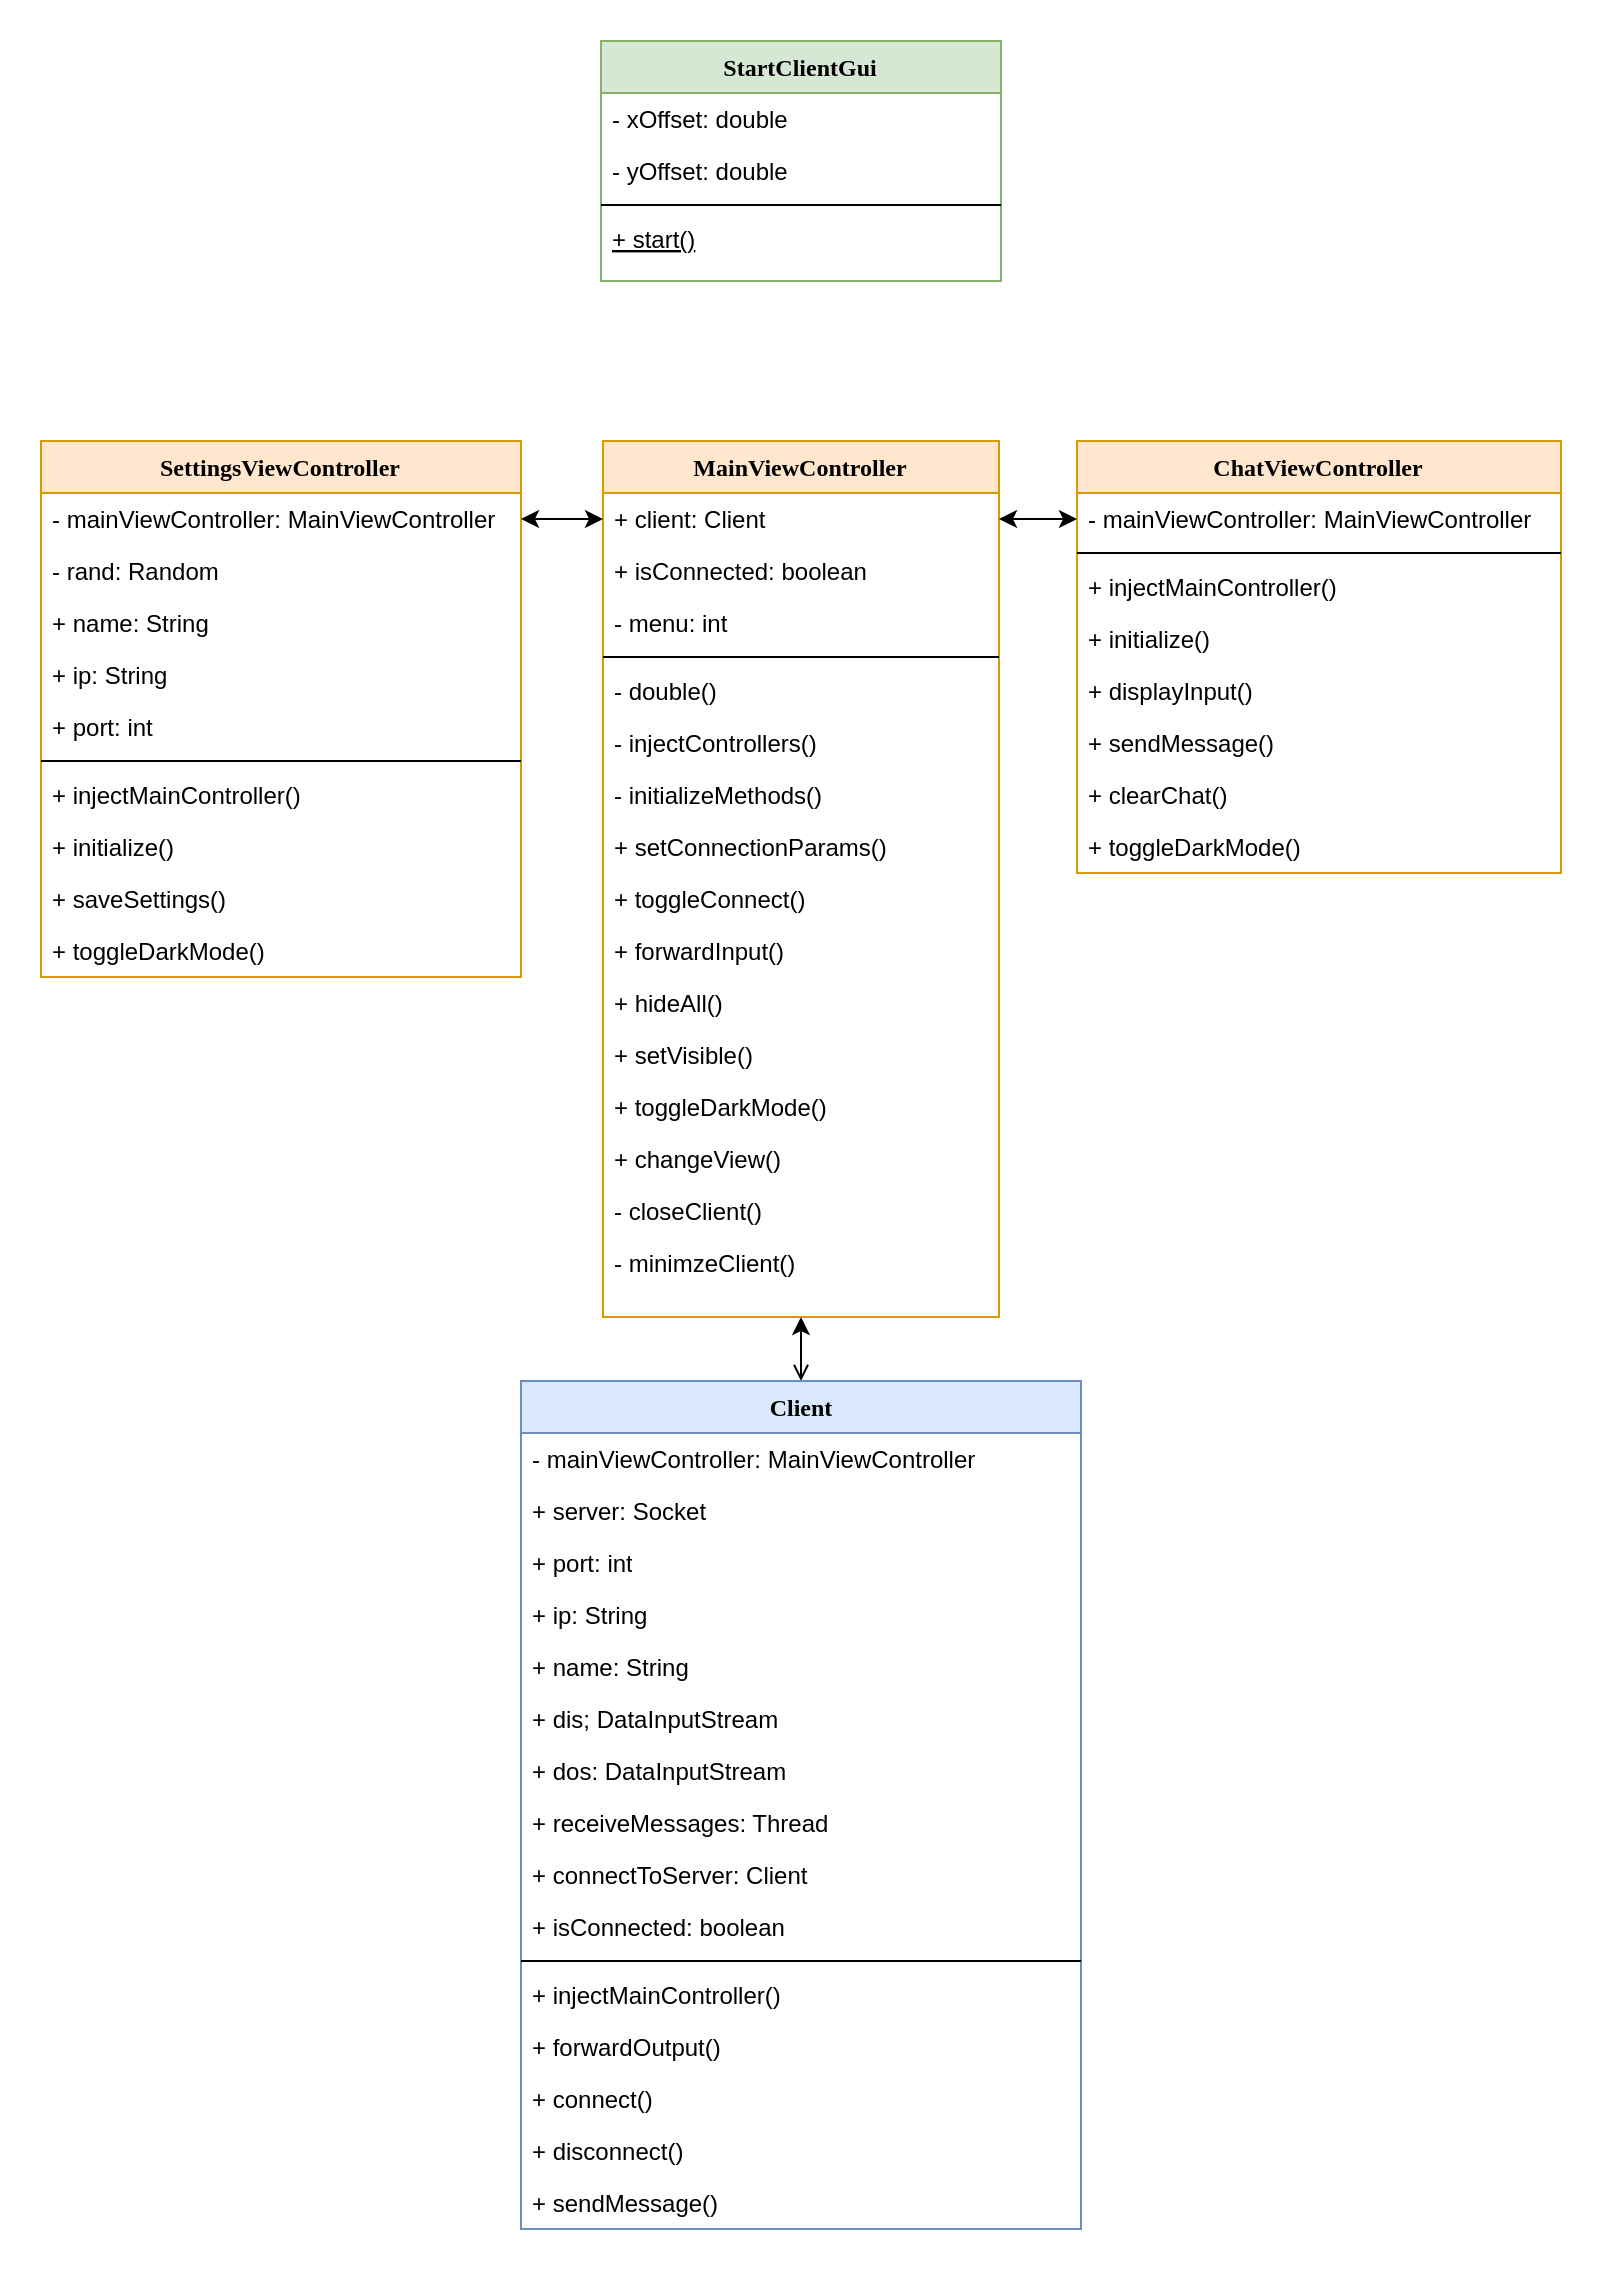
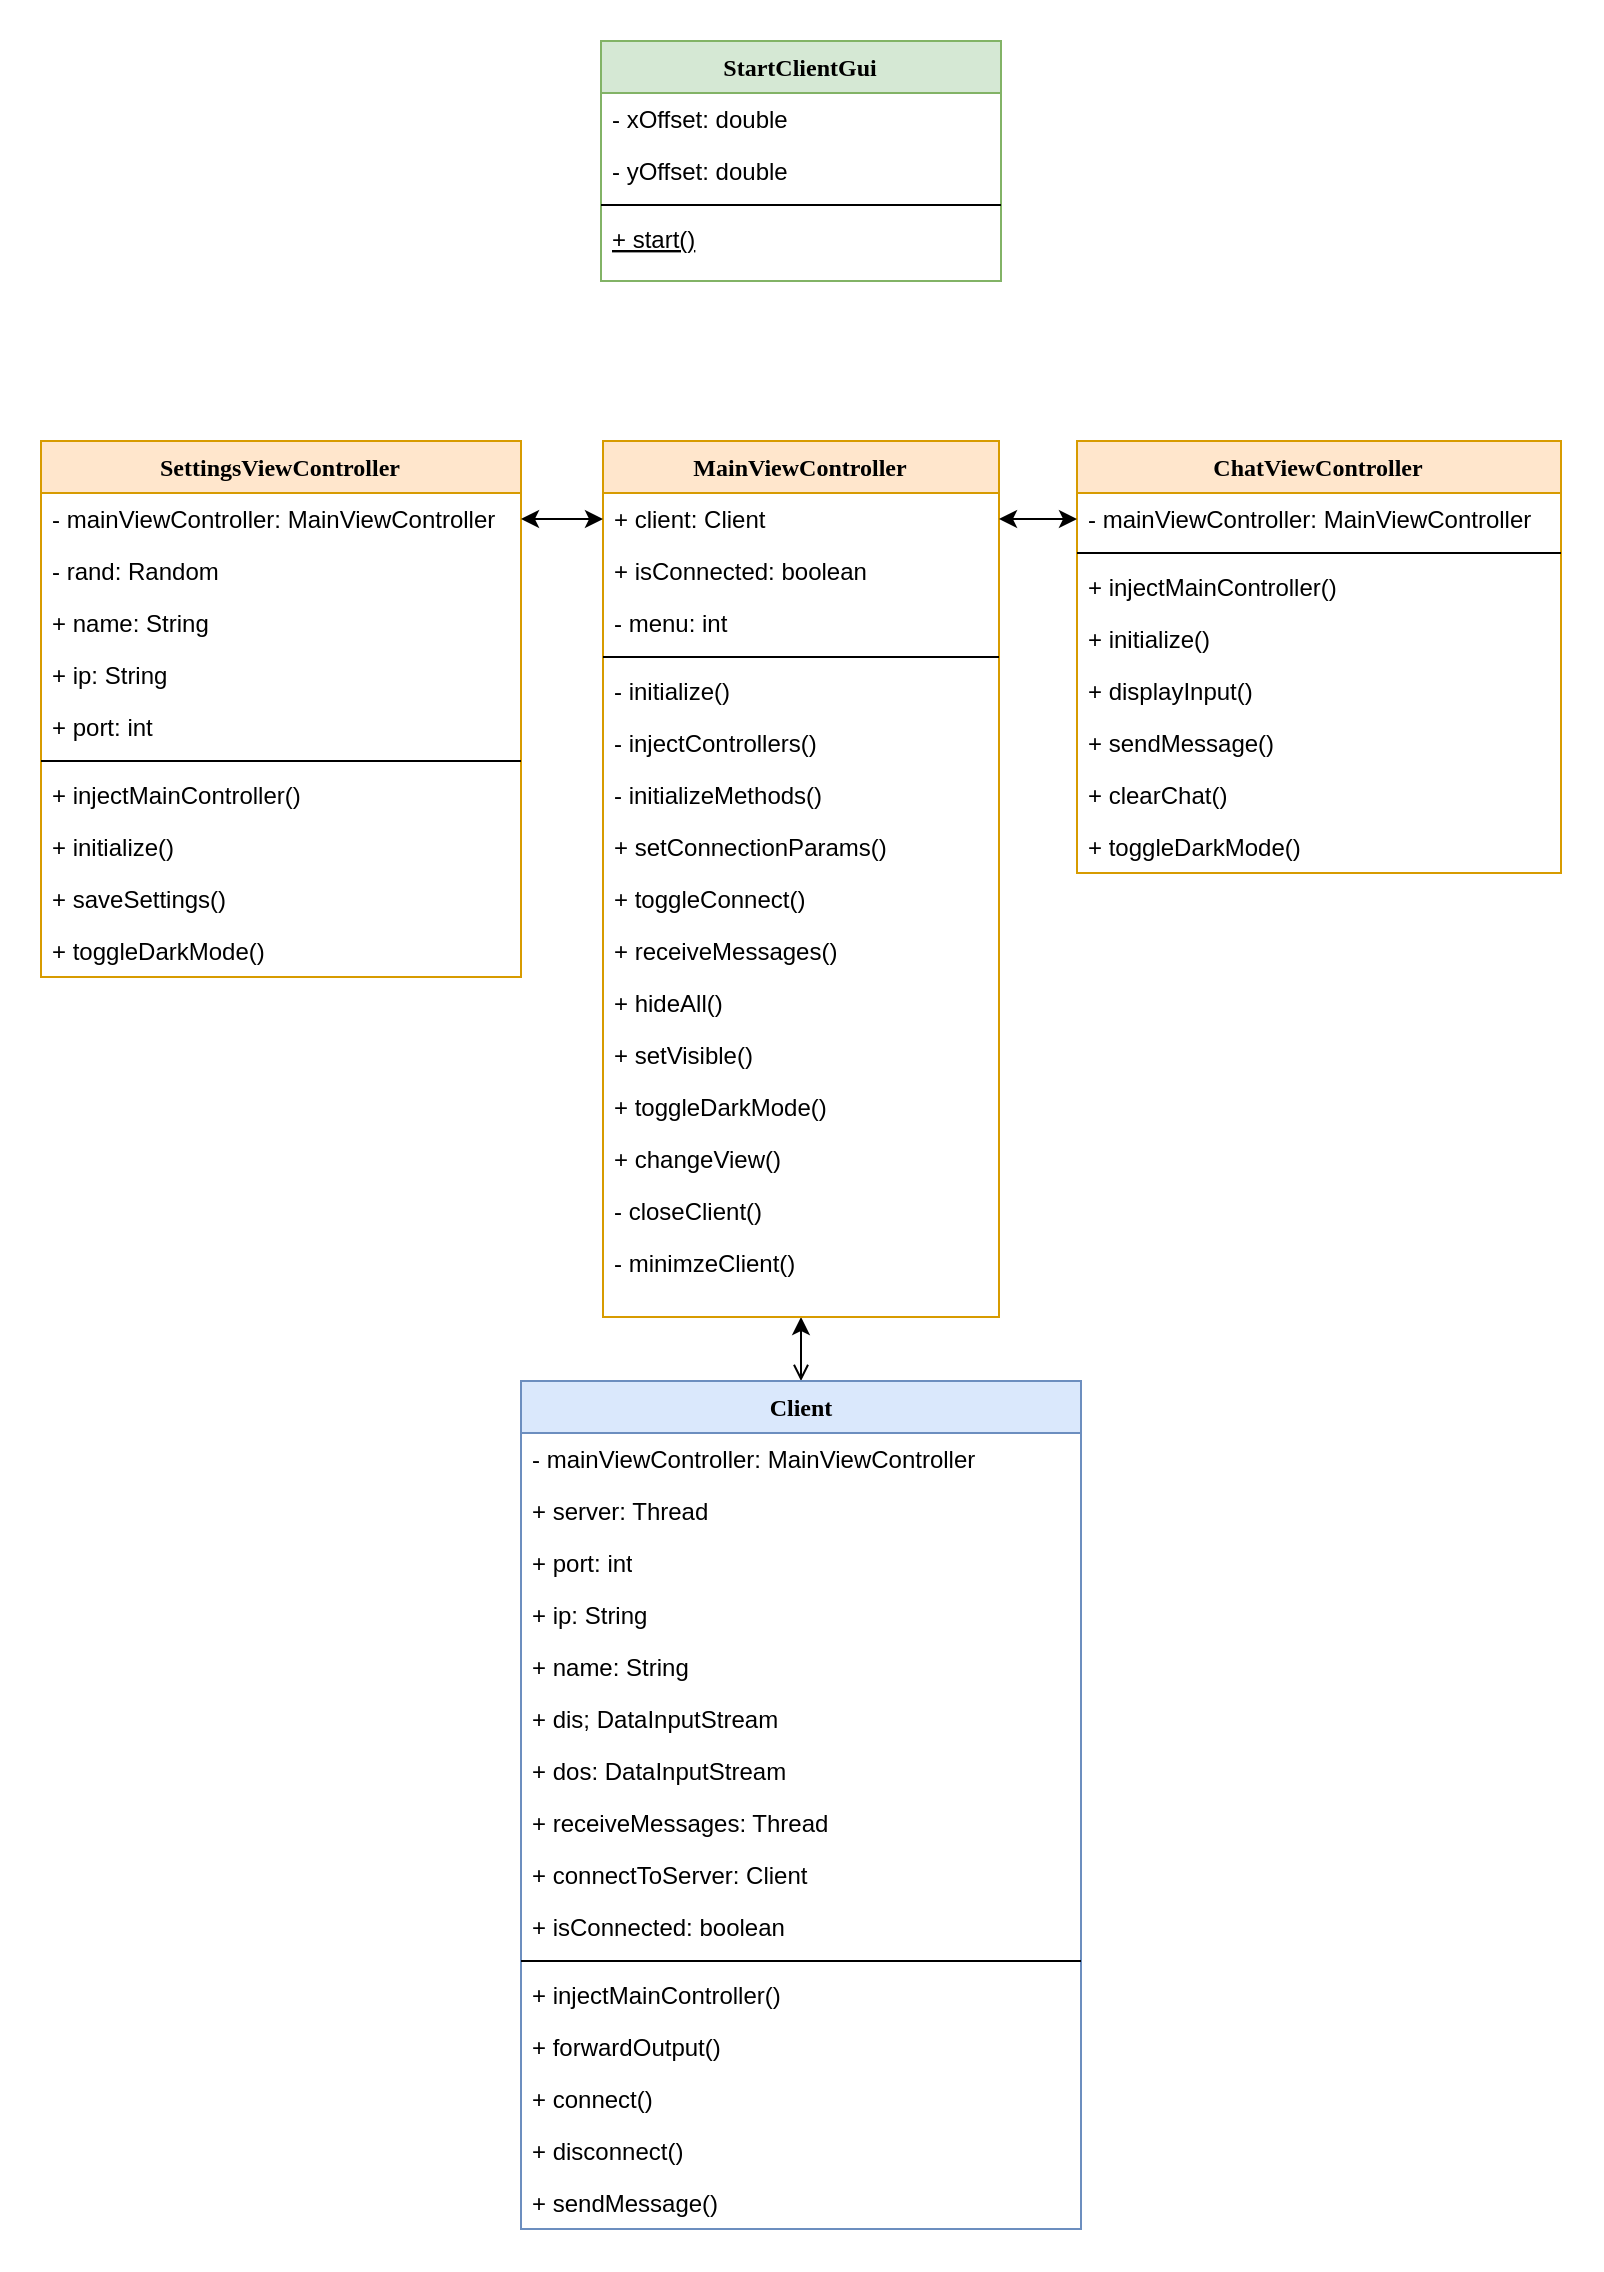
(675, 692) -> (689, 692)
(718, 952) -> (735, 952)
(631, 1513) -> (631, 1513)
